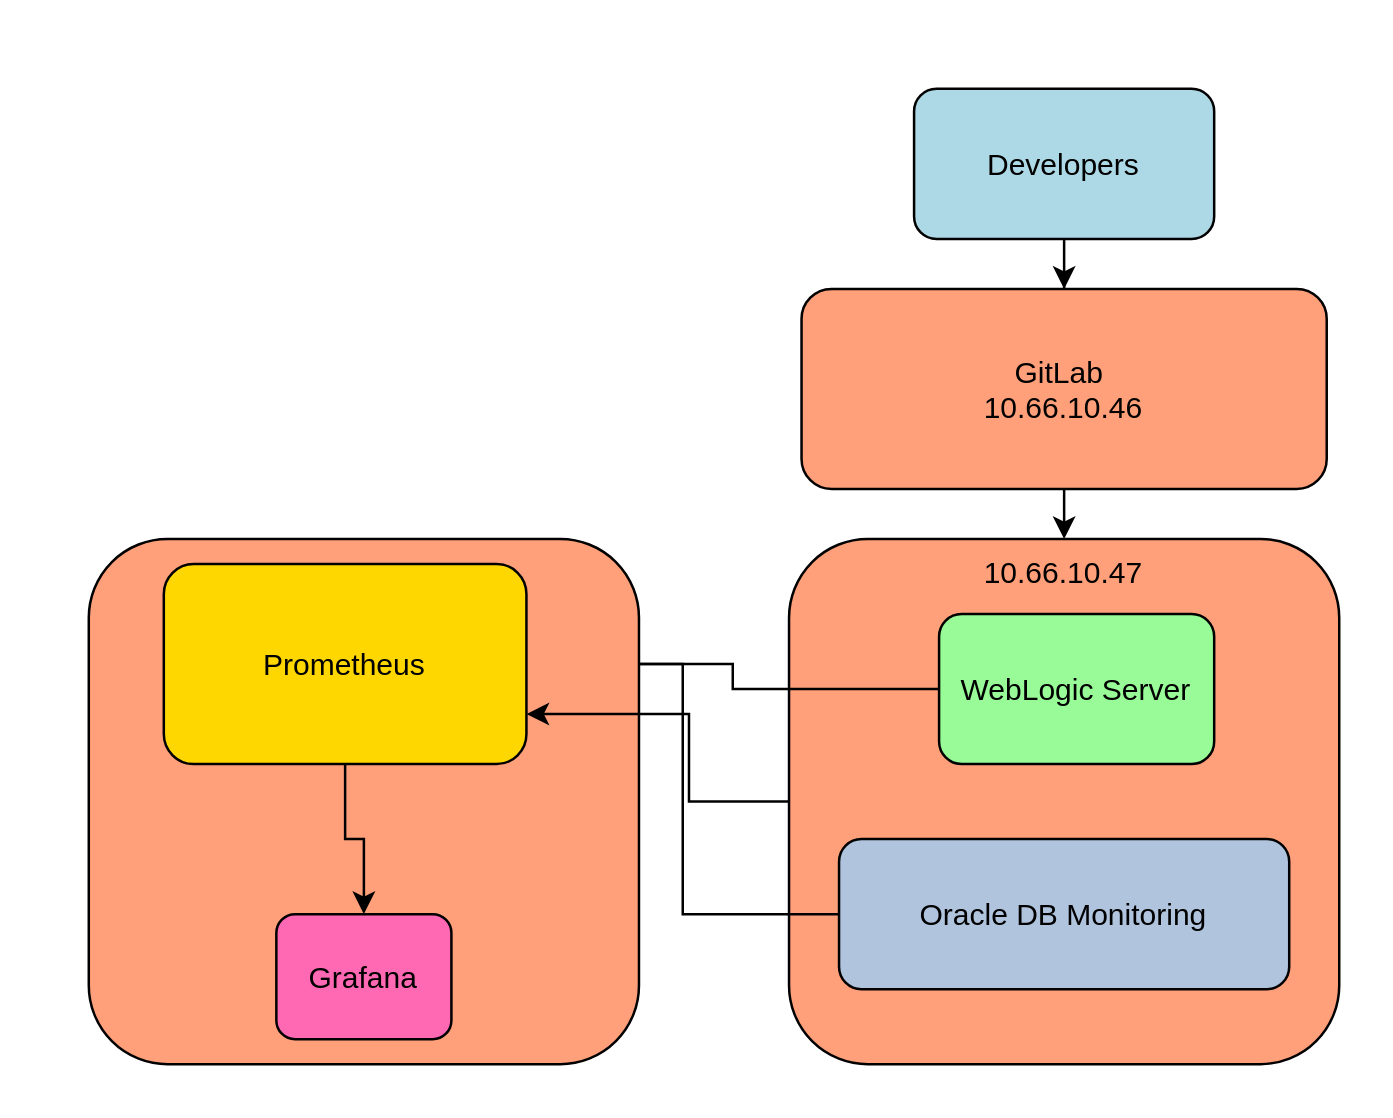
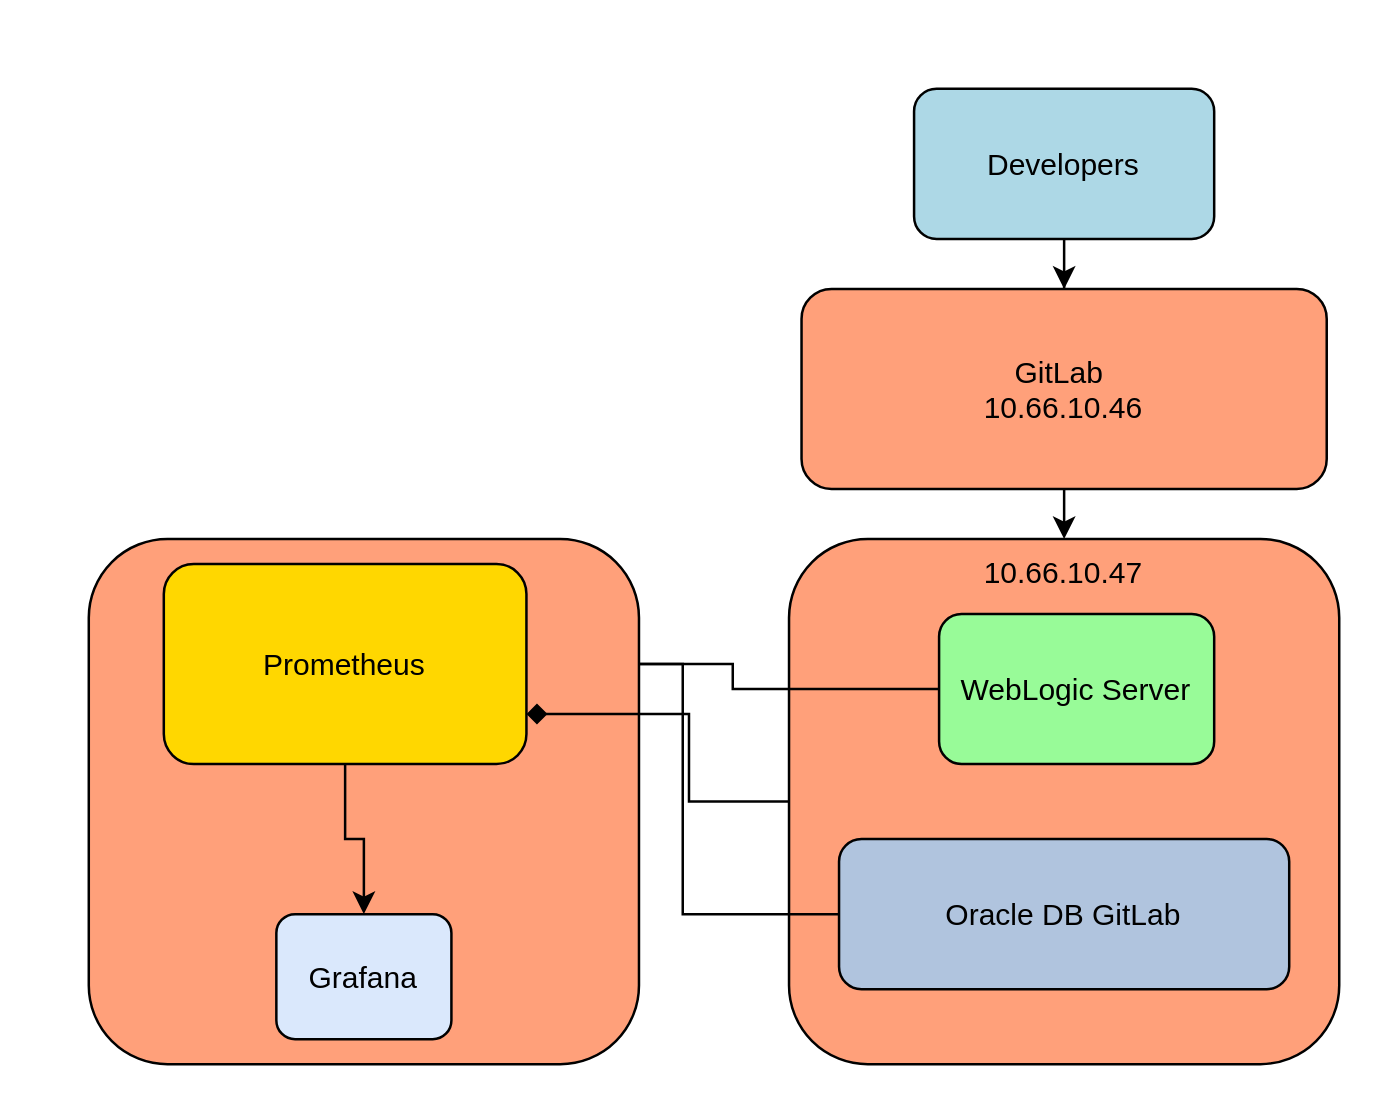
(545, 714) -> (547, 714)
(1063, 915) -> (1063, 915)
(364, 976) -> (364, 976)
